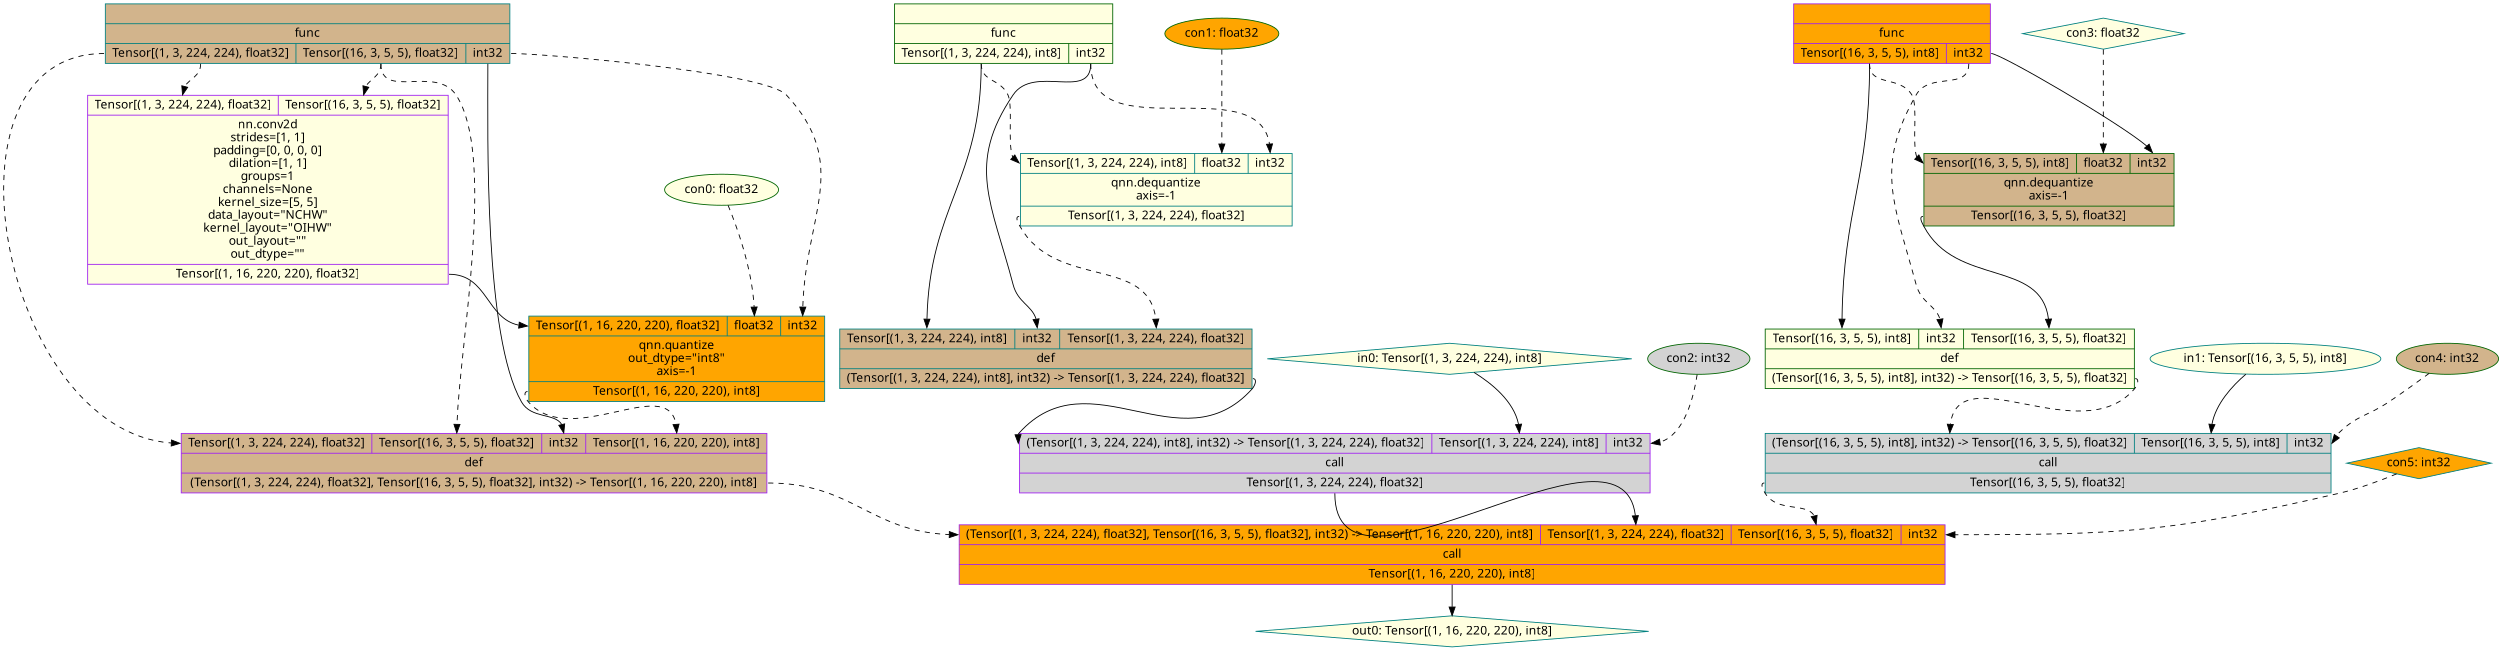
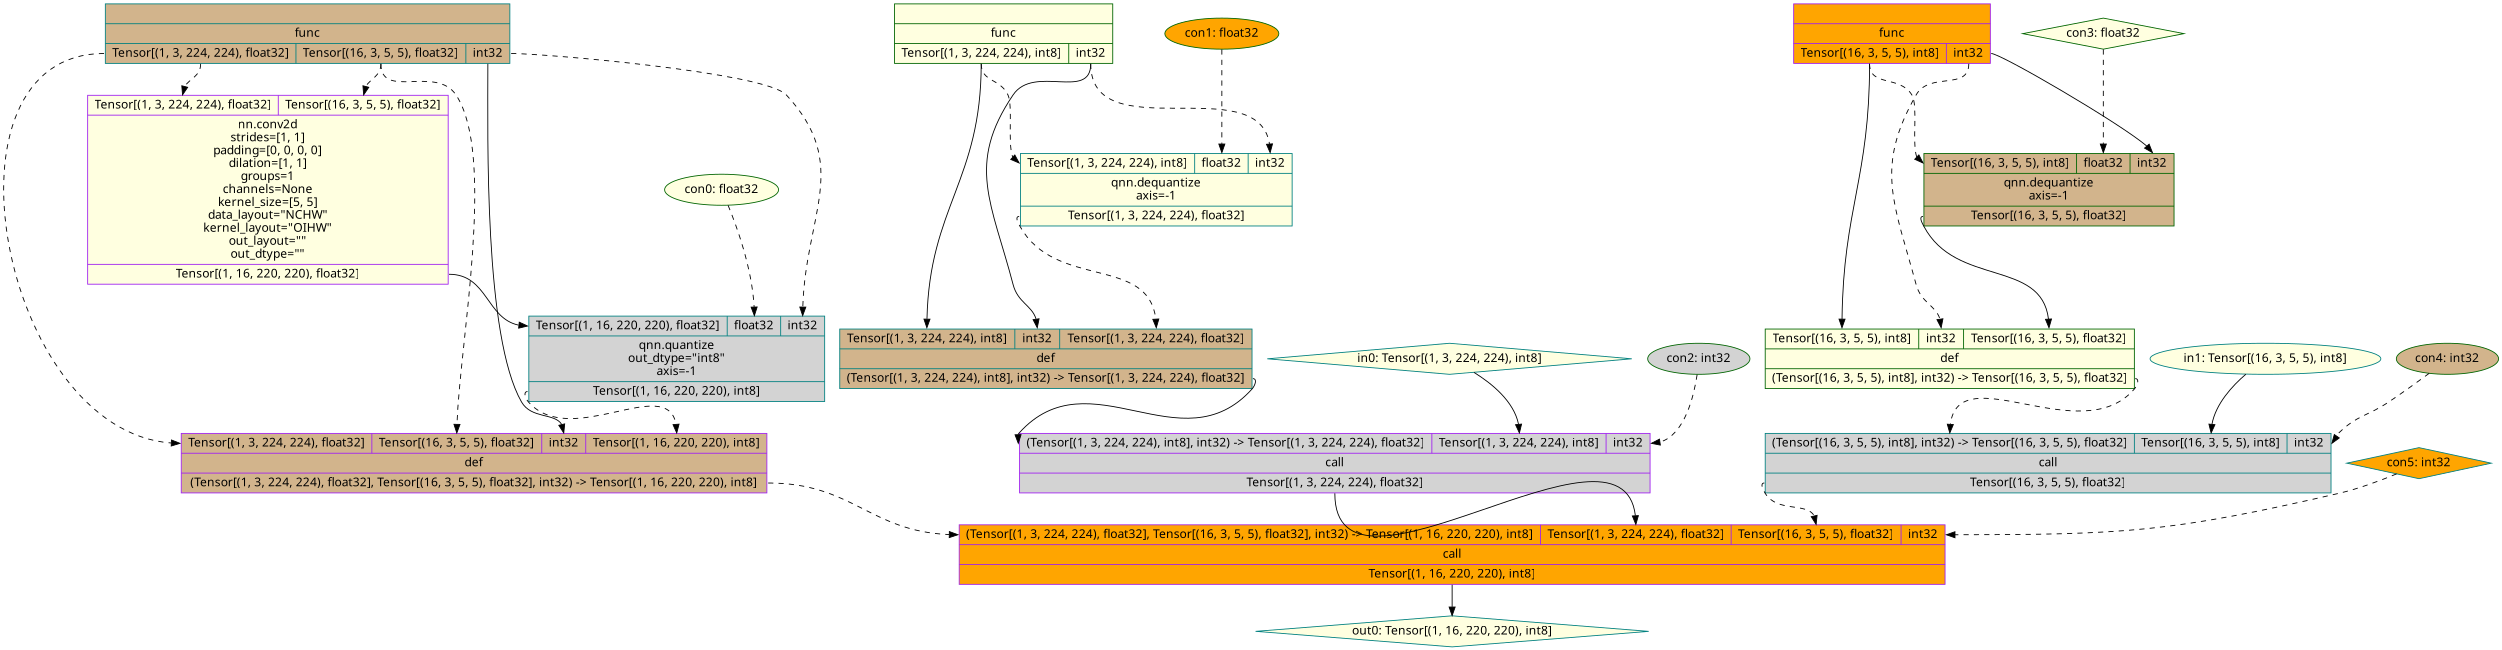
(2103, 34) -> (2103, 34)
(677, 359) -> (677, 359)
